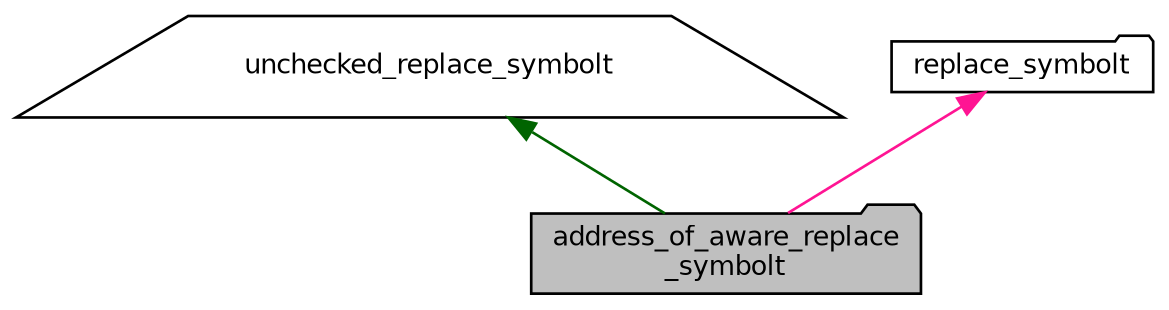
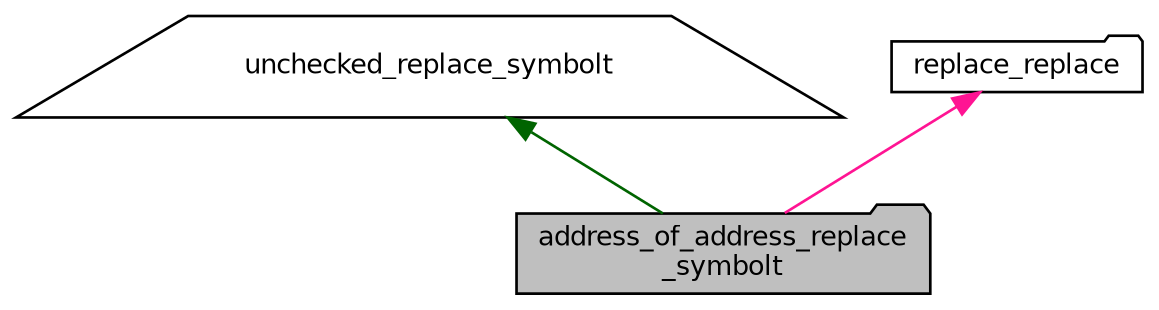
(1022, 67) -> (1017, 67)
(726, 254) -> (723, 254)
